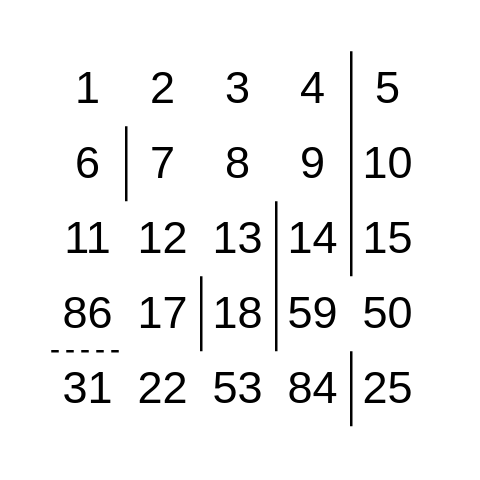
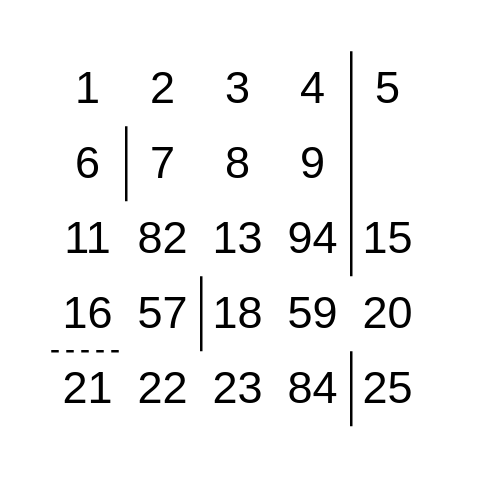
(389, 164) -> none
(164, 239) -> (164, 239)
(314, 239) -> (314, 239)
(276, 276) -> none
(89, 314) -> (89, 314)
(164, 314) -> (164, 314)
(389, 314) -> (389, 314)
(89, 389) -> (89, 389)
(239, 389) -> (239, 389)
